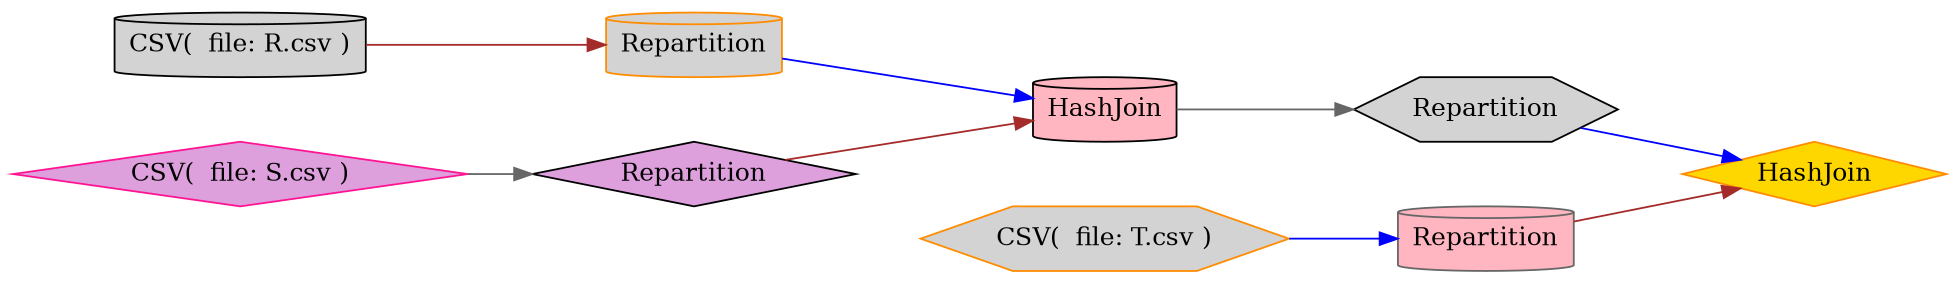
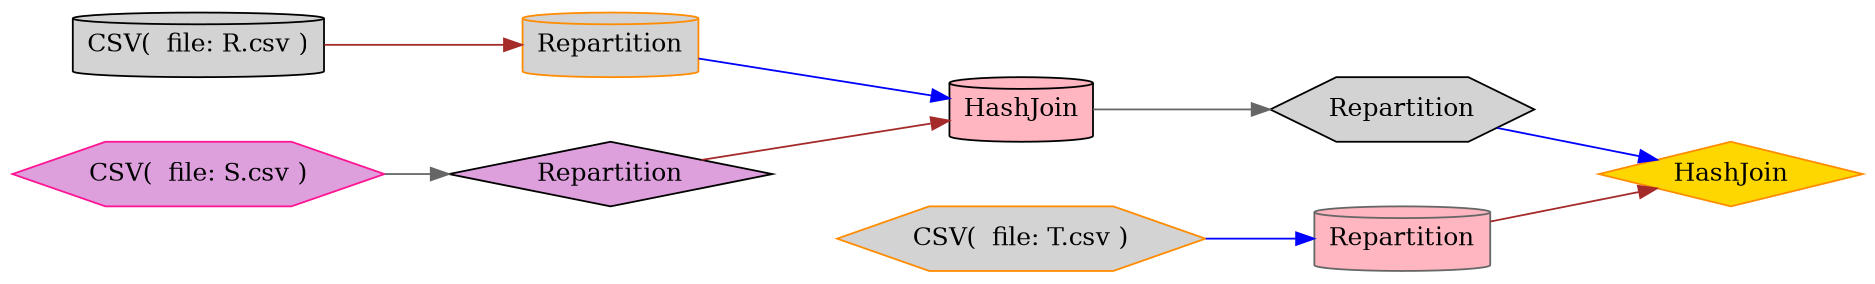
(240, 174) -> (198, 174)
